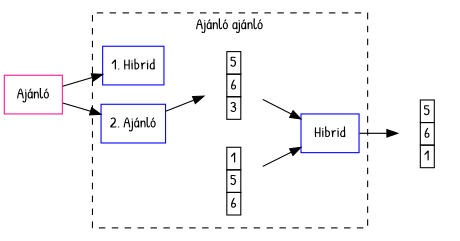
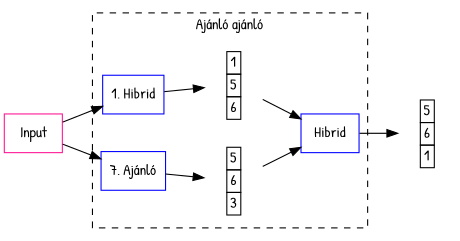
none -> (179, 90)
(33, 95) -> (33, 133)
(133, 124) -> (133, 171)
